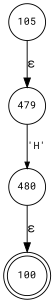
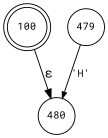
(27, 22) -> none
(27, 224) -> (41, 70)
